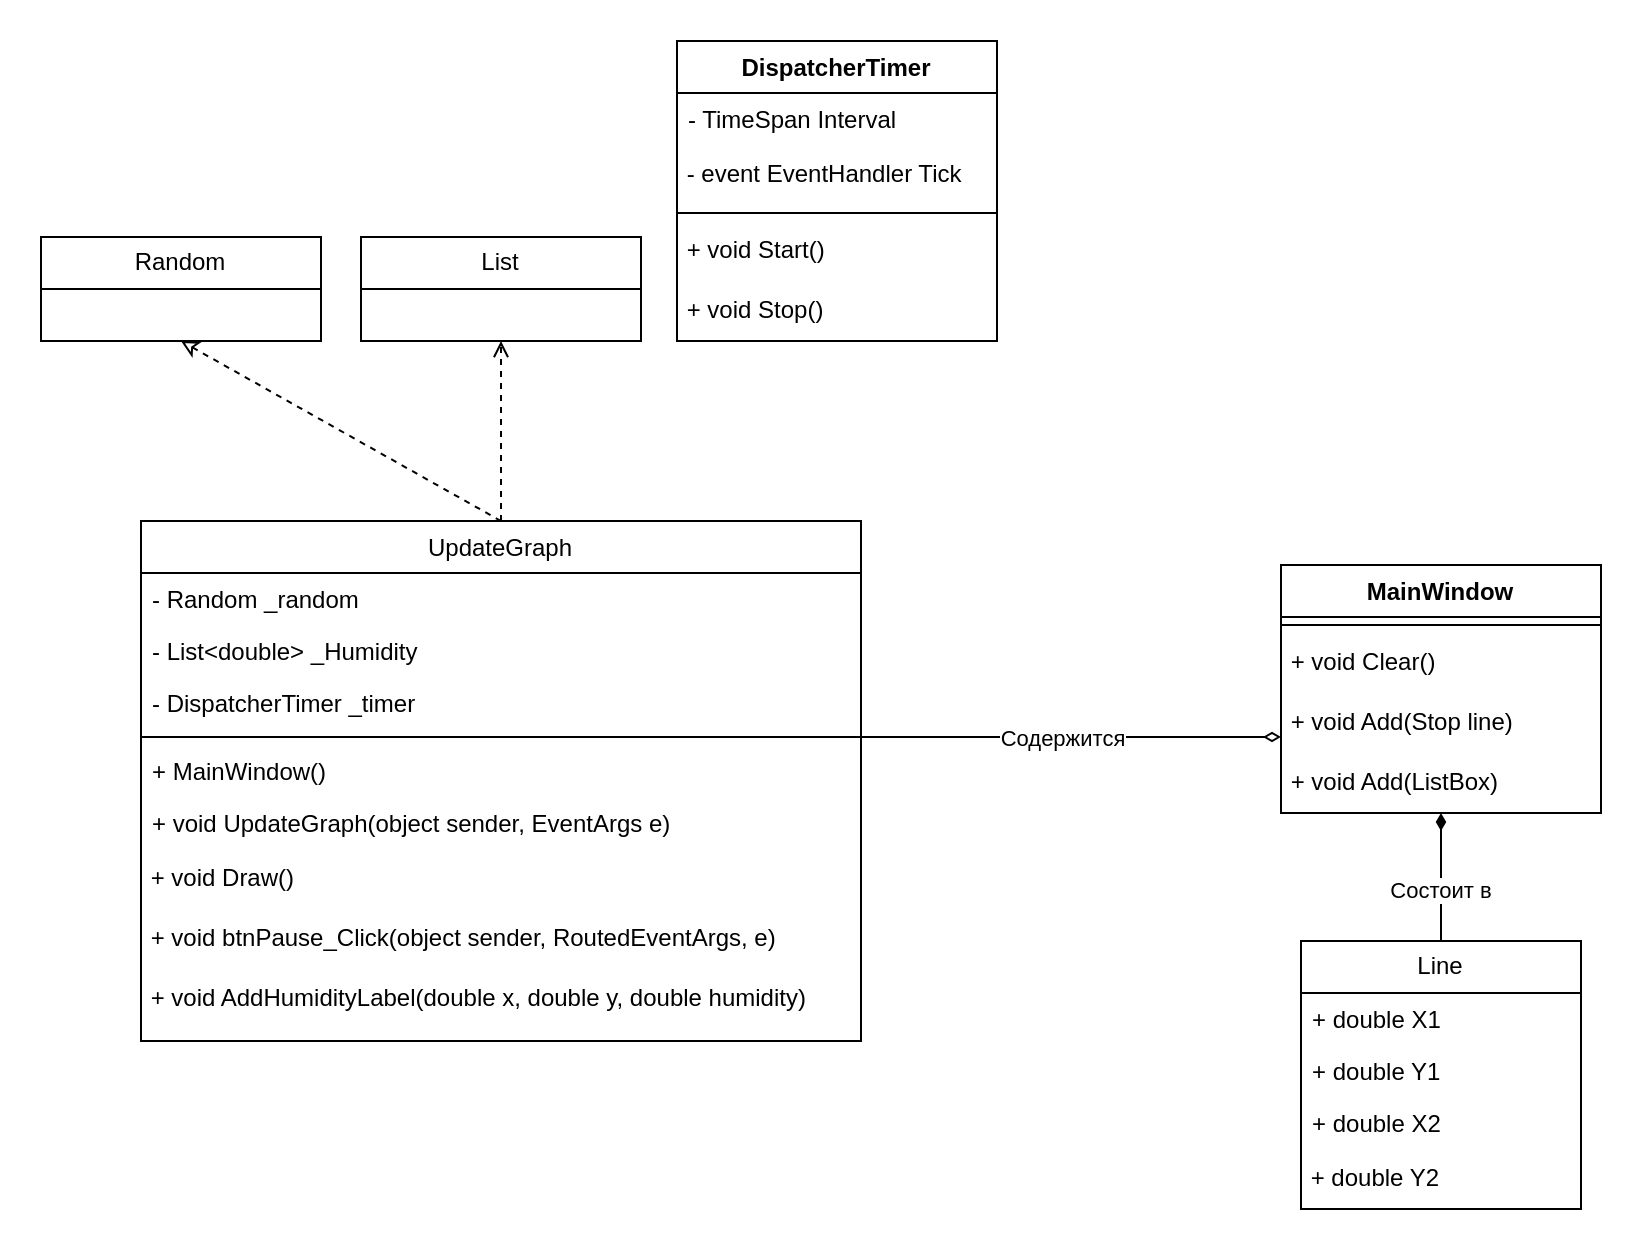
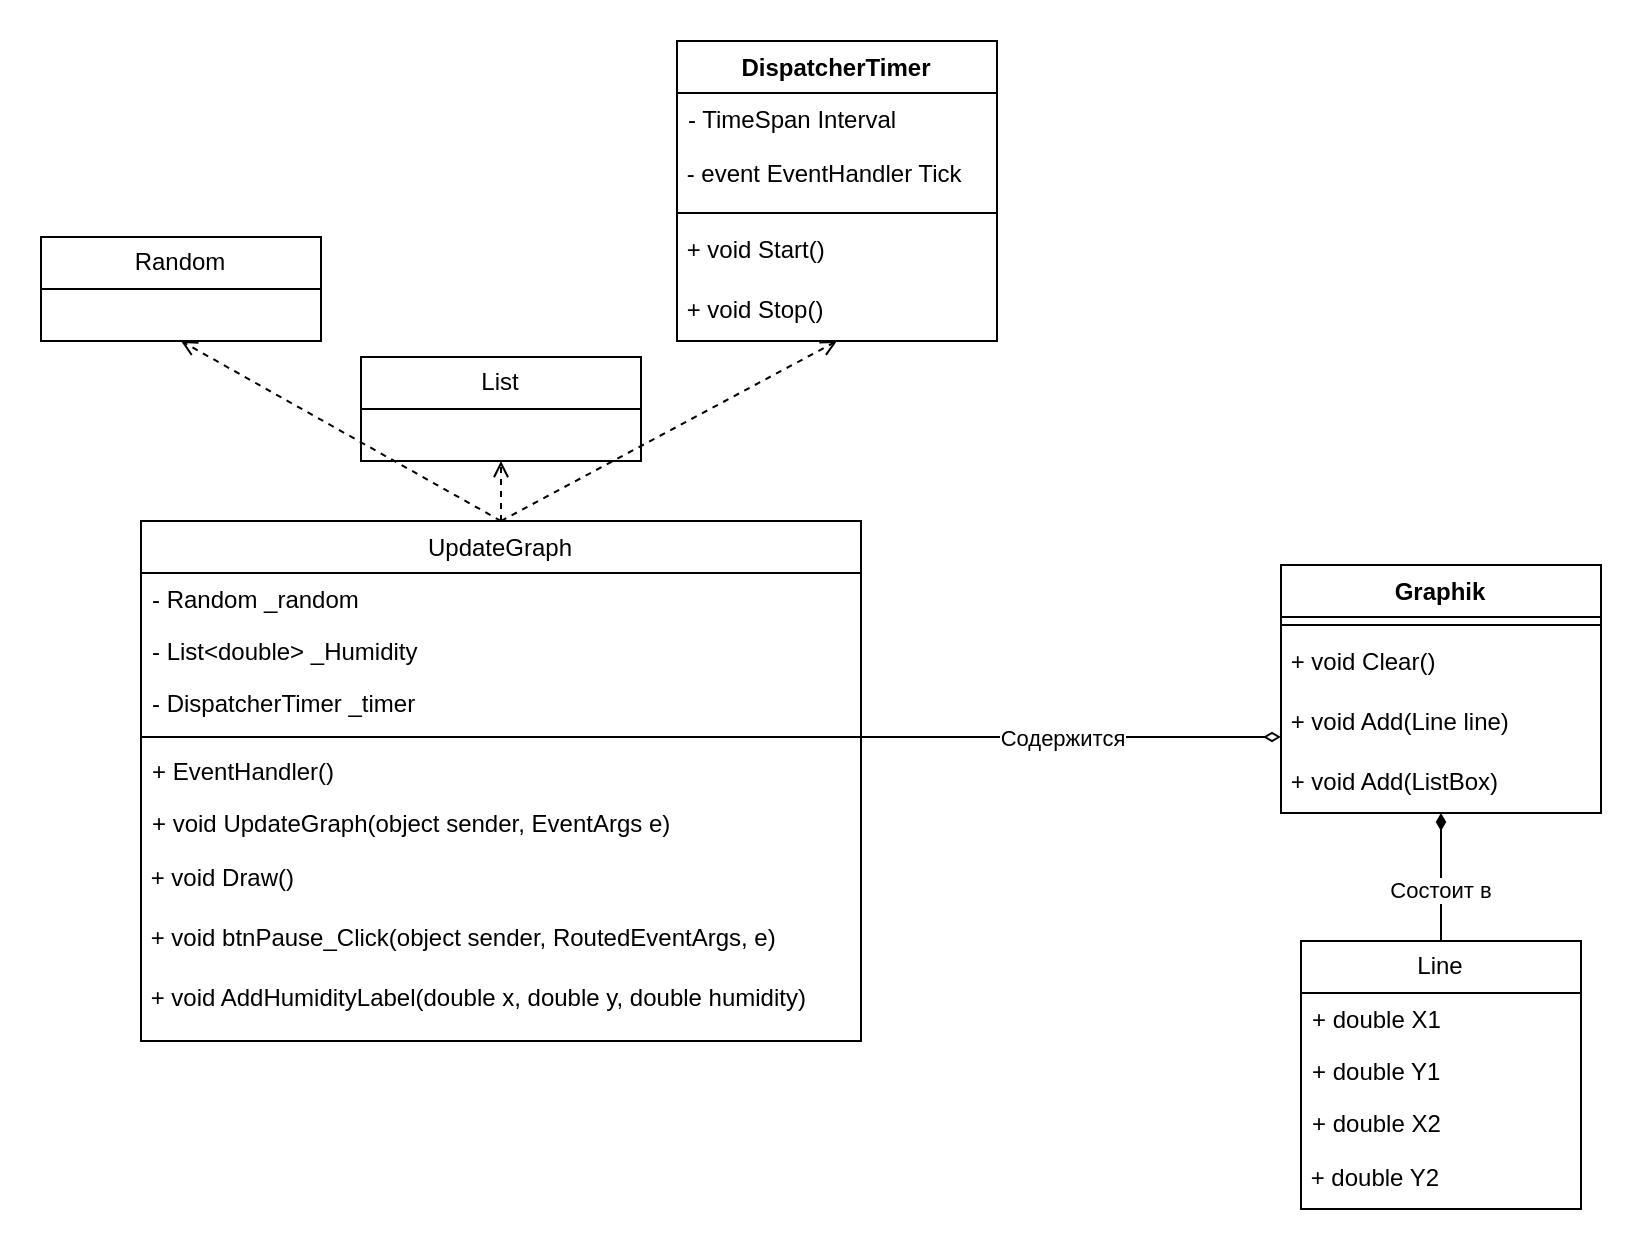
(501, 289) -> (501, 409)
(193, 348) -> (189, 346)
none -> (666, 433)
(1441, 593) -> (1441, 593)
(1407, 723) -> (1404, 723)
(237, 772) -> (253, 772)
